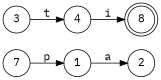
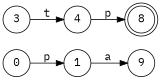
(108, 14) -> (108, 14)
(17, 63) -> (17, 63)
(141, 63) -> (141, 63)
